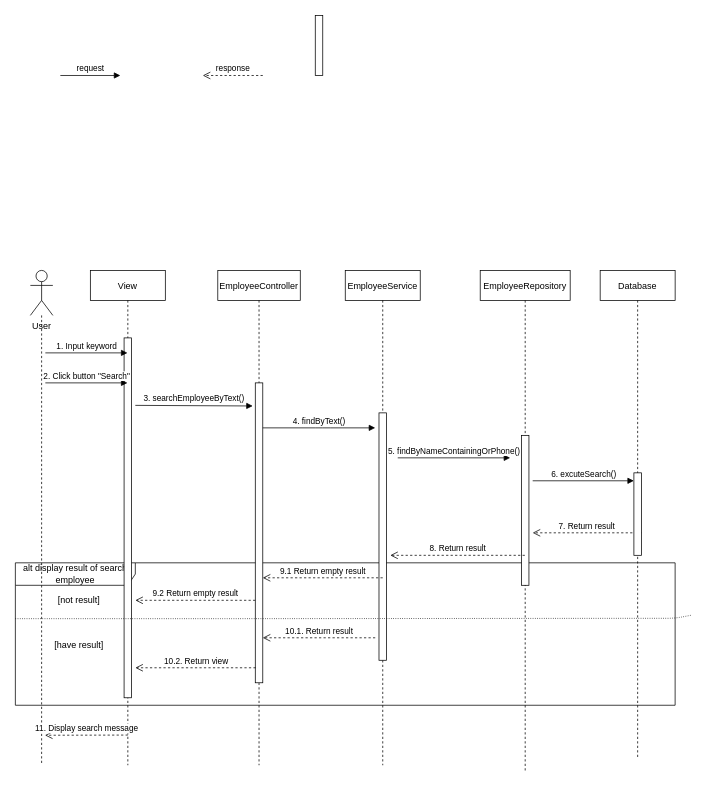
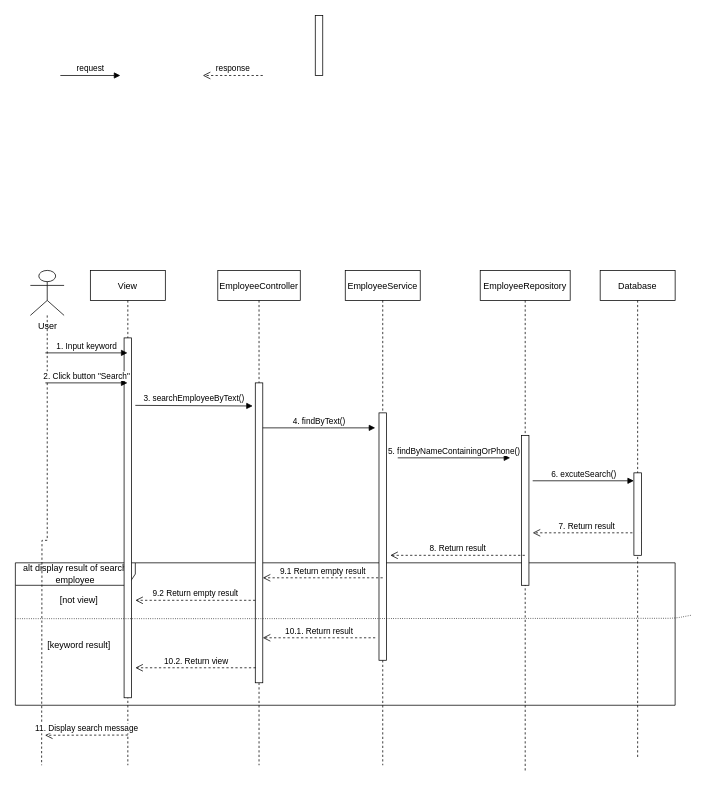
(42, 293) -> (47, 293)
(79, 600) -> (79, 600)
(79, 645) -> (79, 645)
